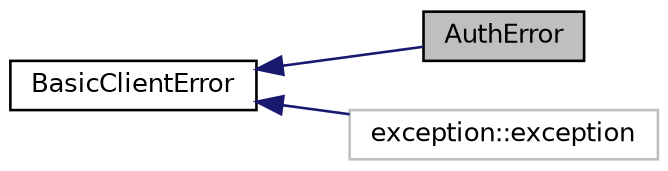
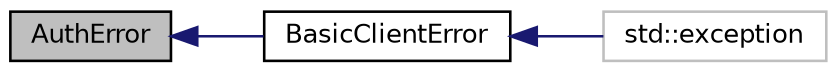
(353, 56) -> (231, 36)
(504, 135) -> (715, 36)
